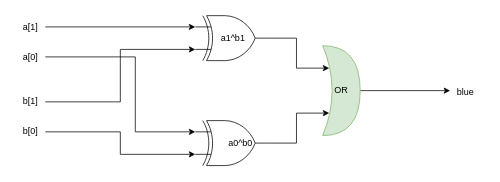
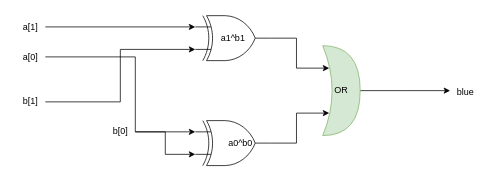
(30, 132) -> (120, 132)
